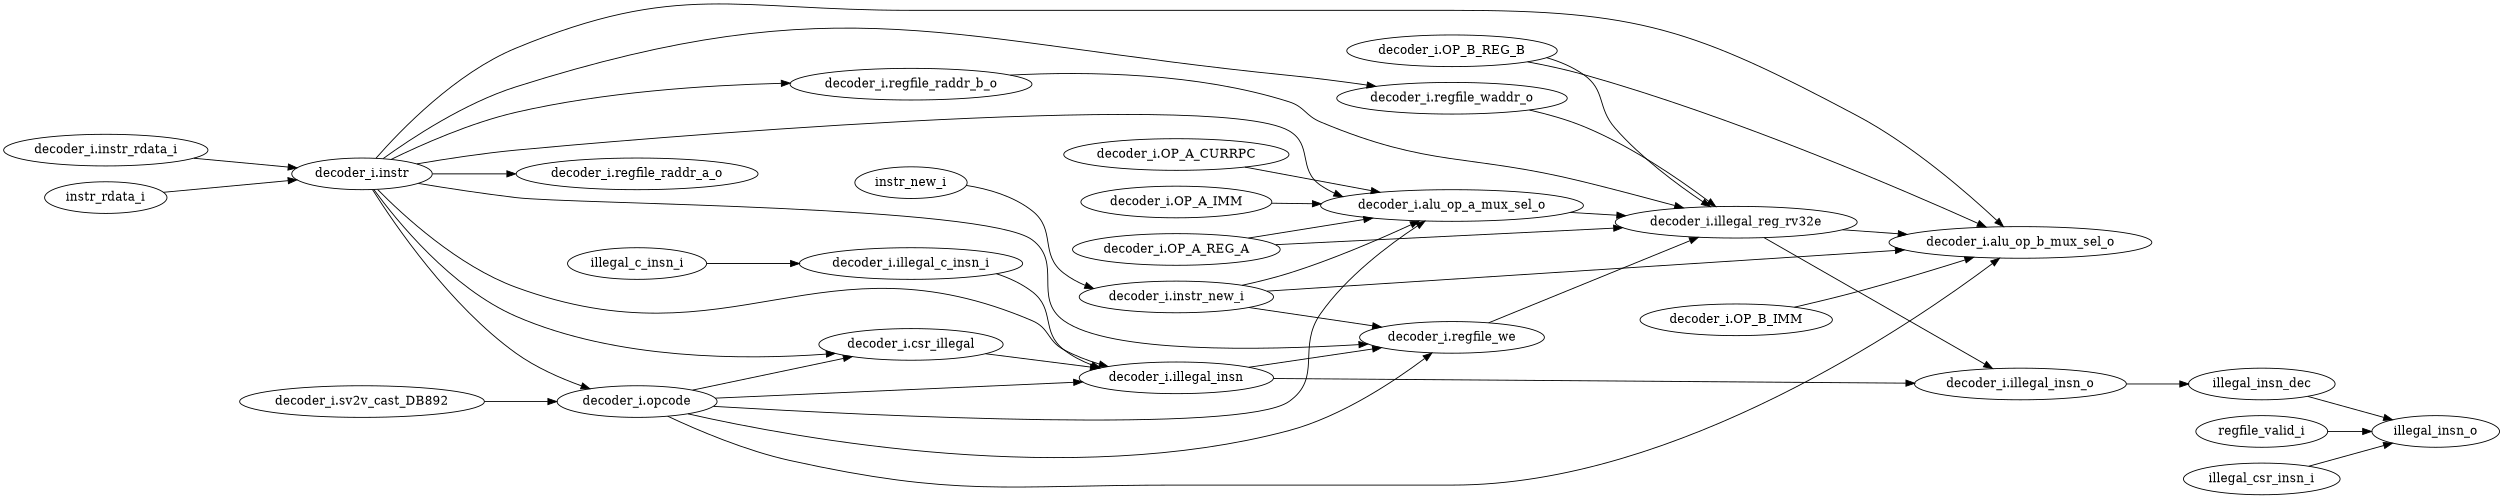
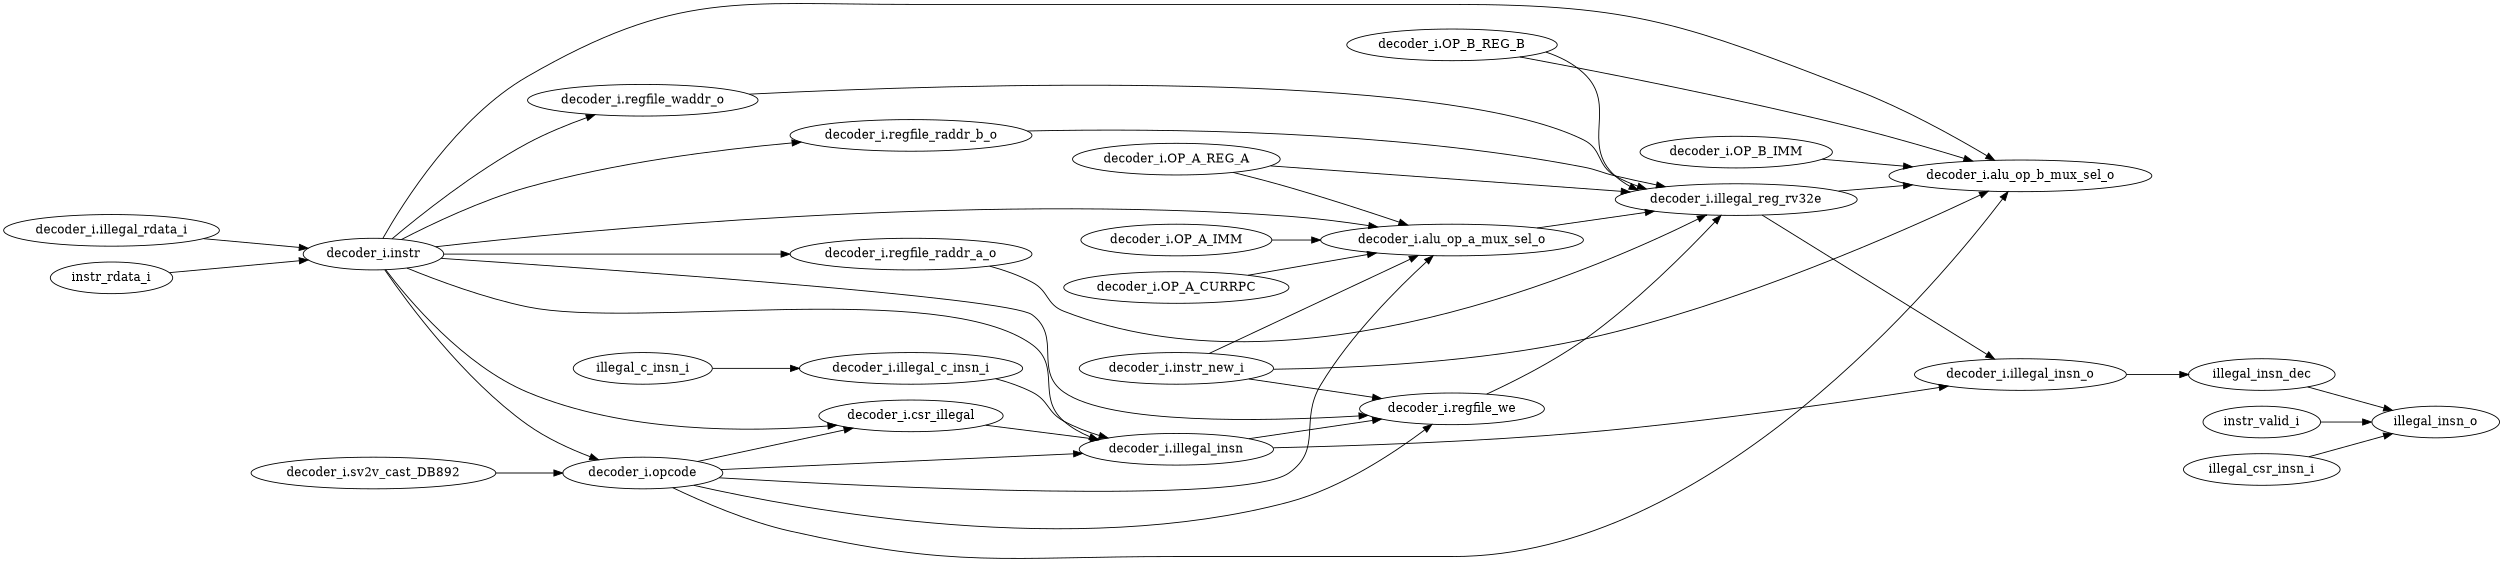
(106, 150) -> (112, 230)
(911, 183) -> none
none -> (1344, 334)
(2262, 431) -> (2262, 422)
